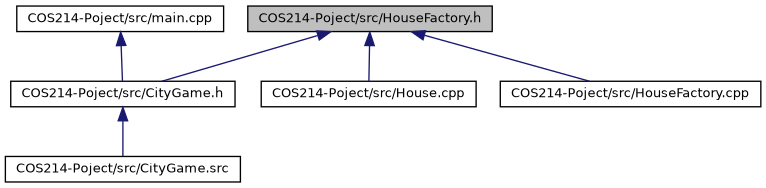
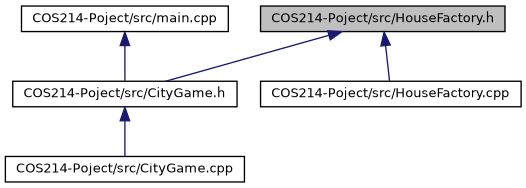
(369, 94) -> none
(123, 169) -> (125, 169)
